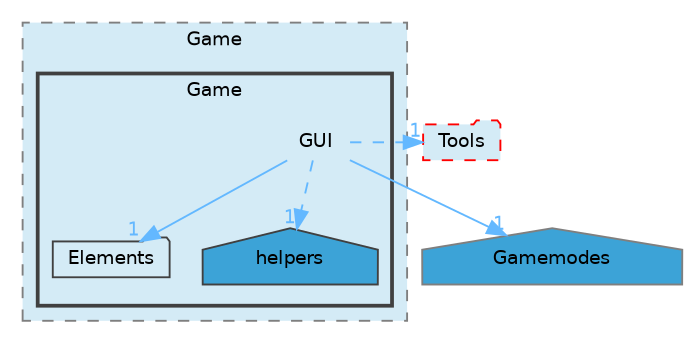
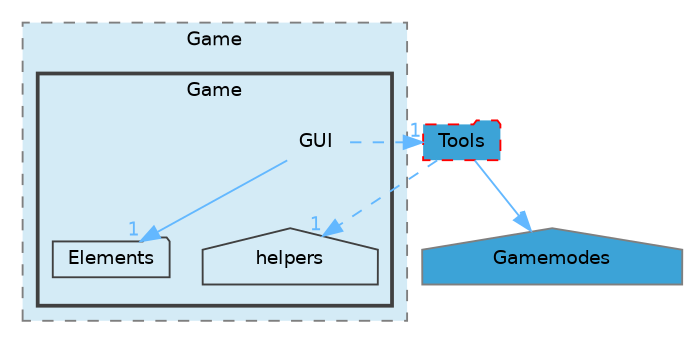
(462, 142) -> (462, 142)
(307, 185) -> (381, 198)
(420, 194) -> (497, 188)
(290, 259) -> (290, 259)
